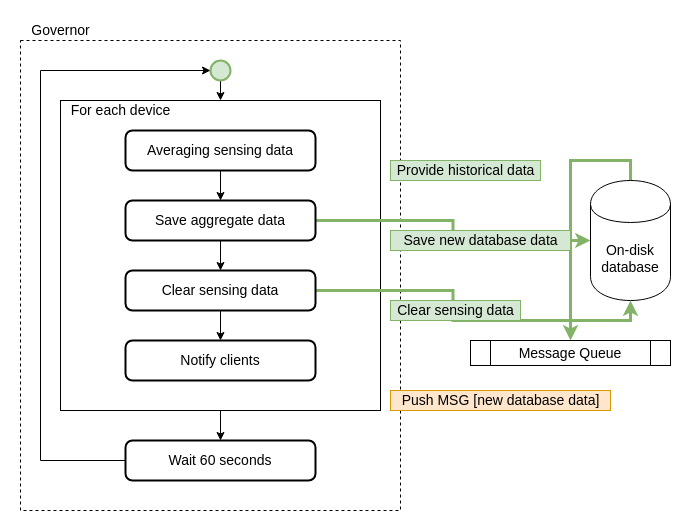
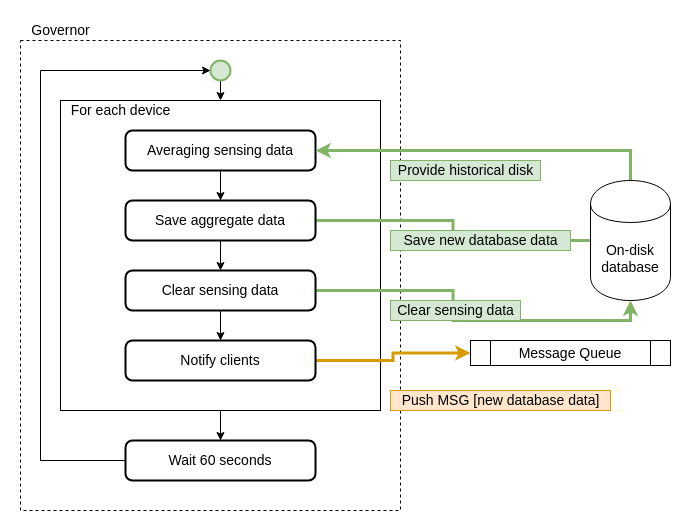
(466, 171) -> (466, 171)
(571, 214) -> (484, 151)
(576, 241) -> (581, 241)
none -> (391, 361)
